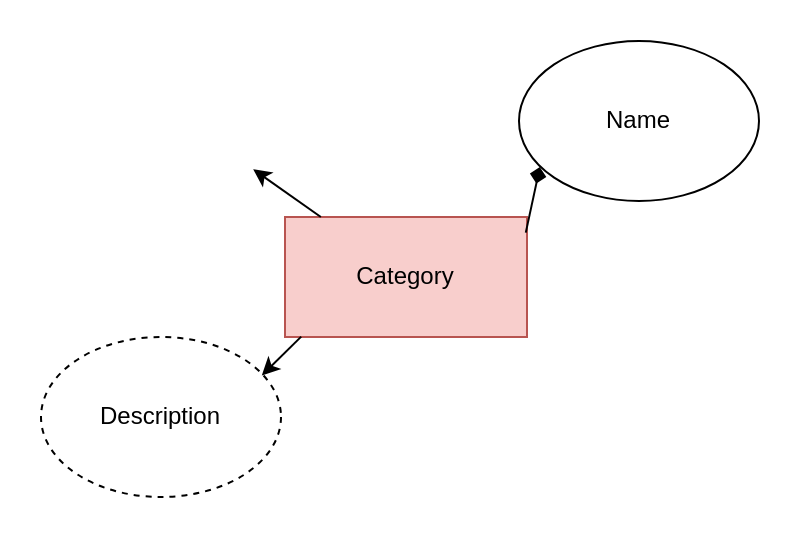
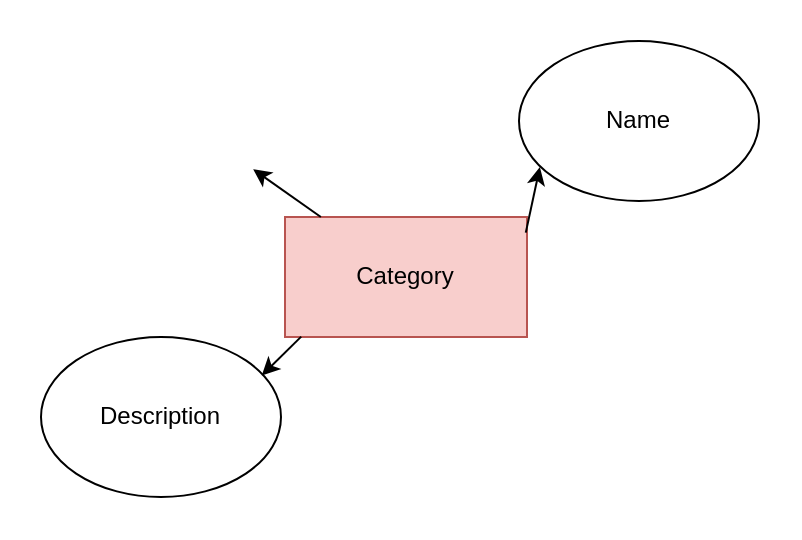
(536, 183) -> (537, 182)
(161, 417) -> (161, 417)
